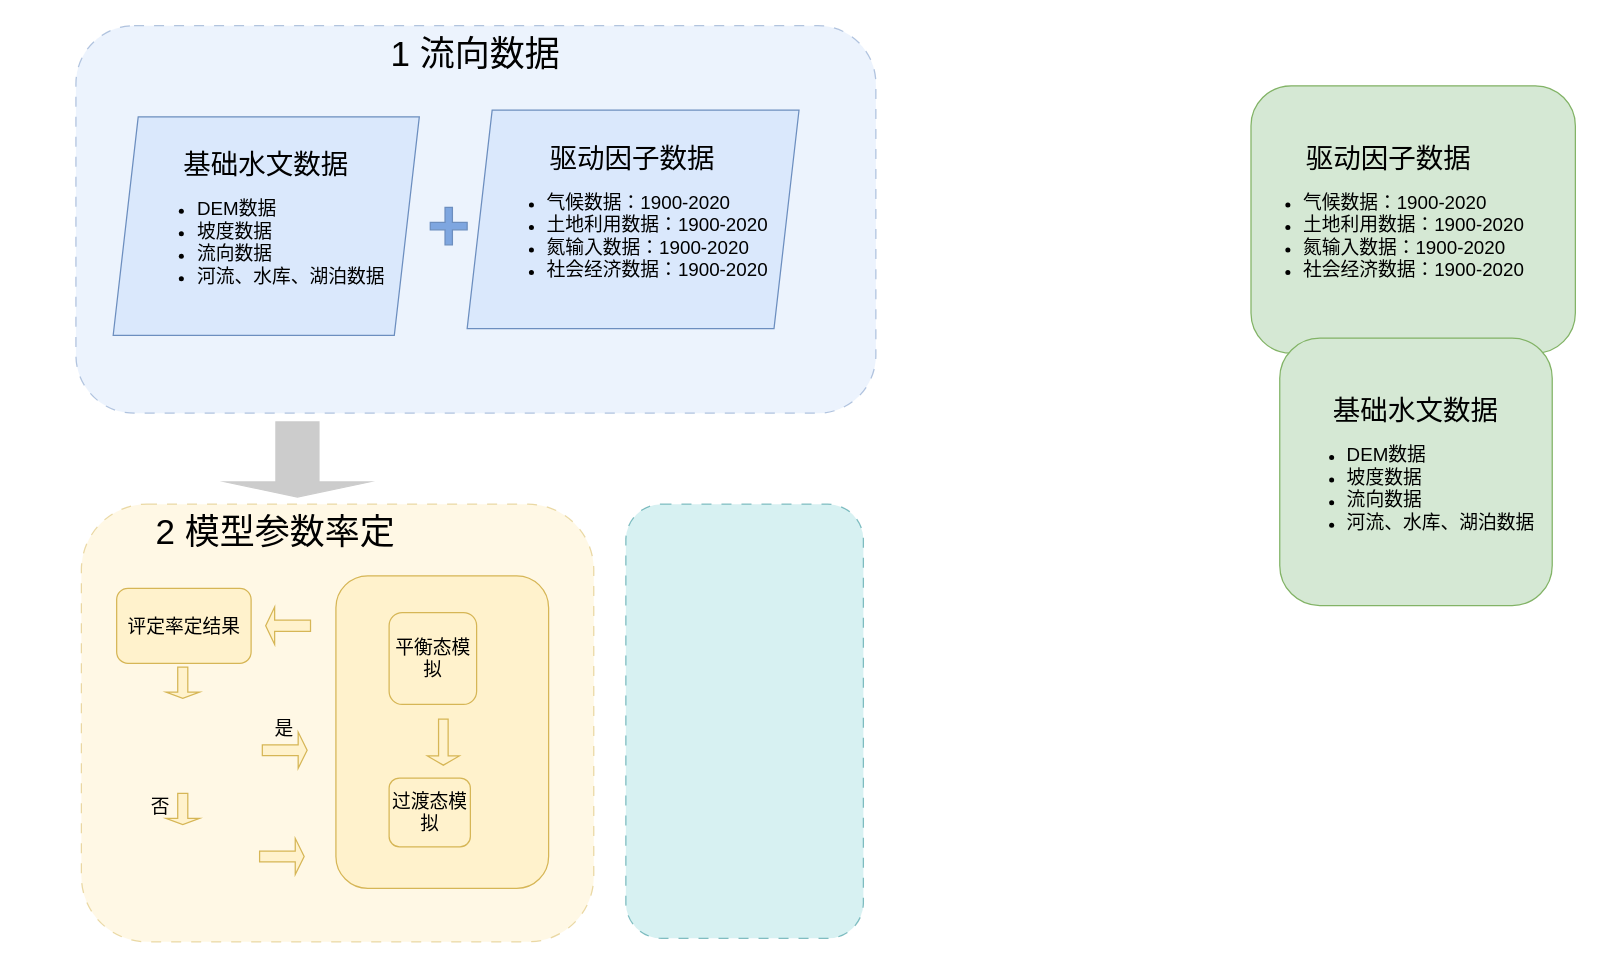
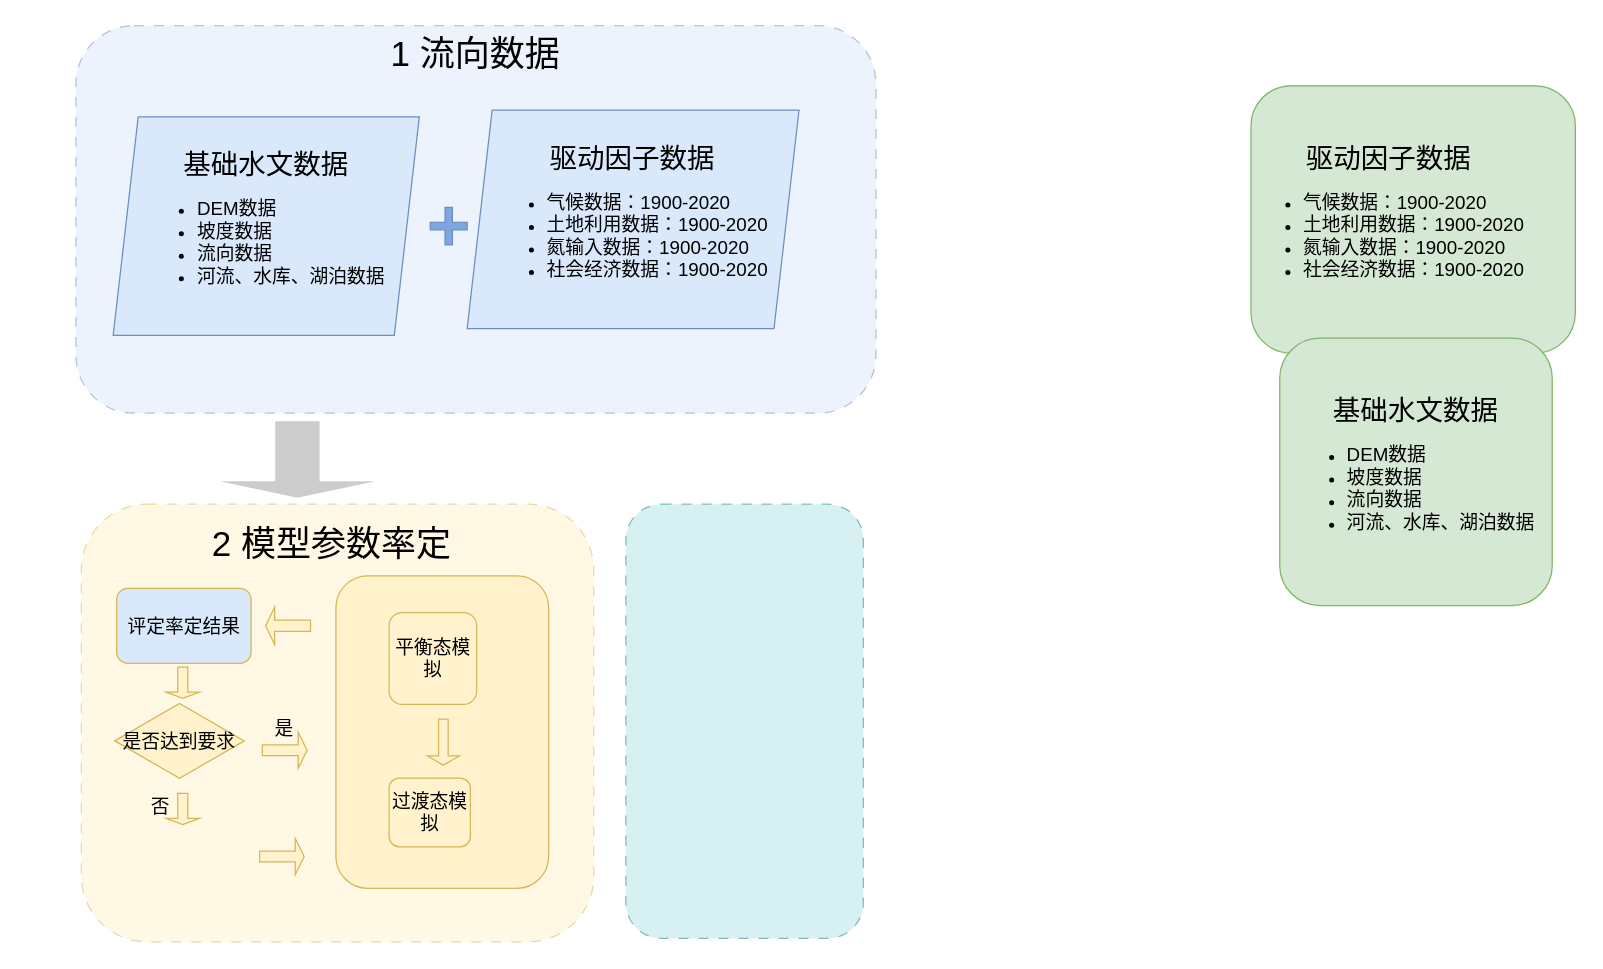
(276, 532) -> (332, 544)
(184, 626) -> (184, 626)
none -> (179, 741)
